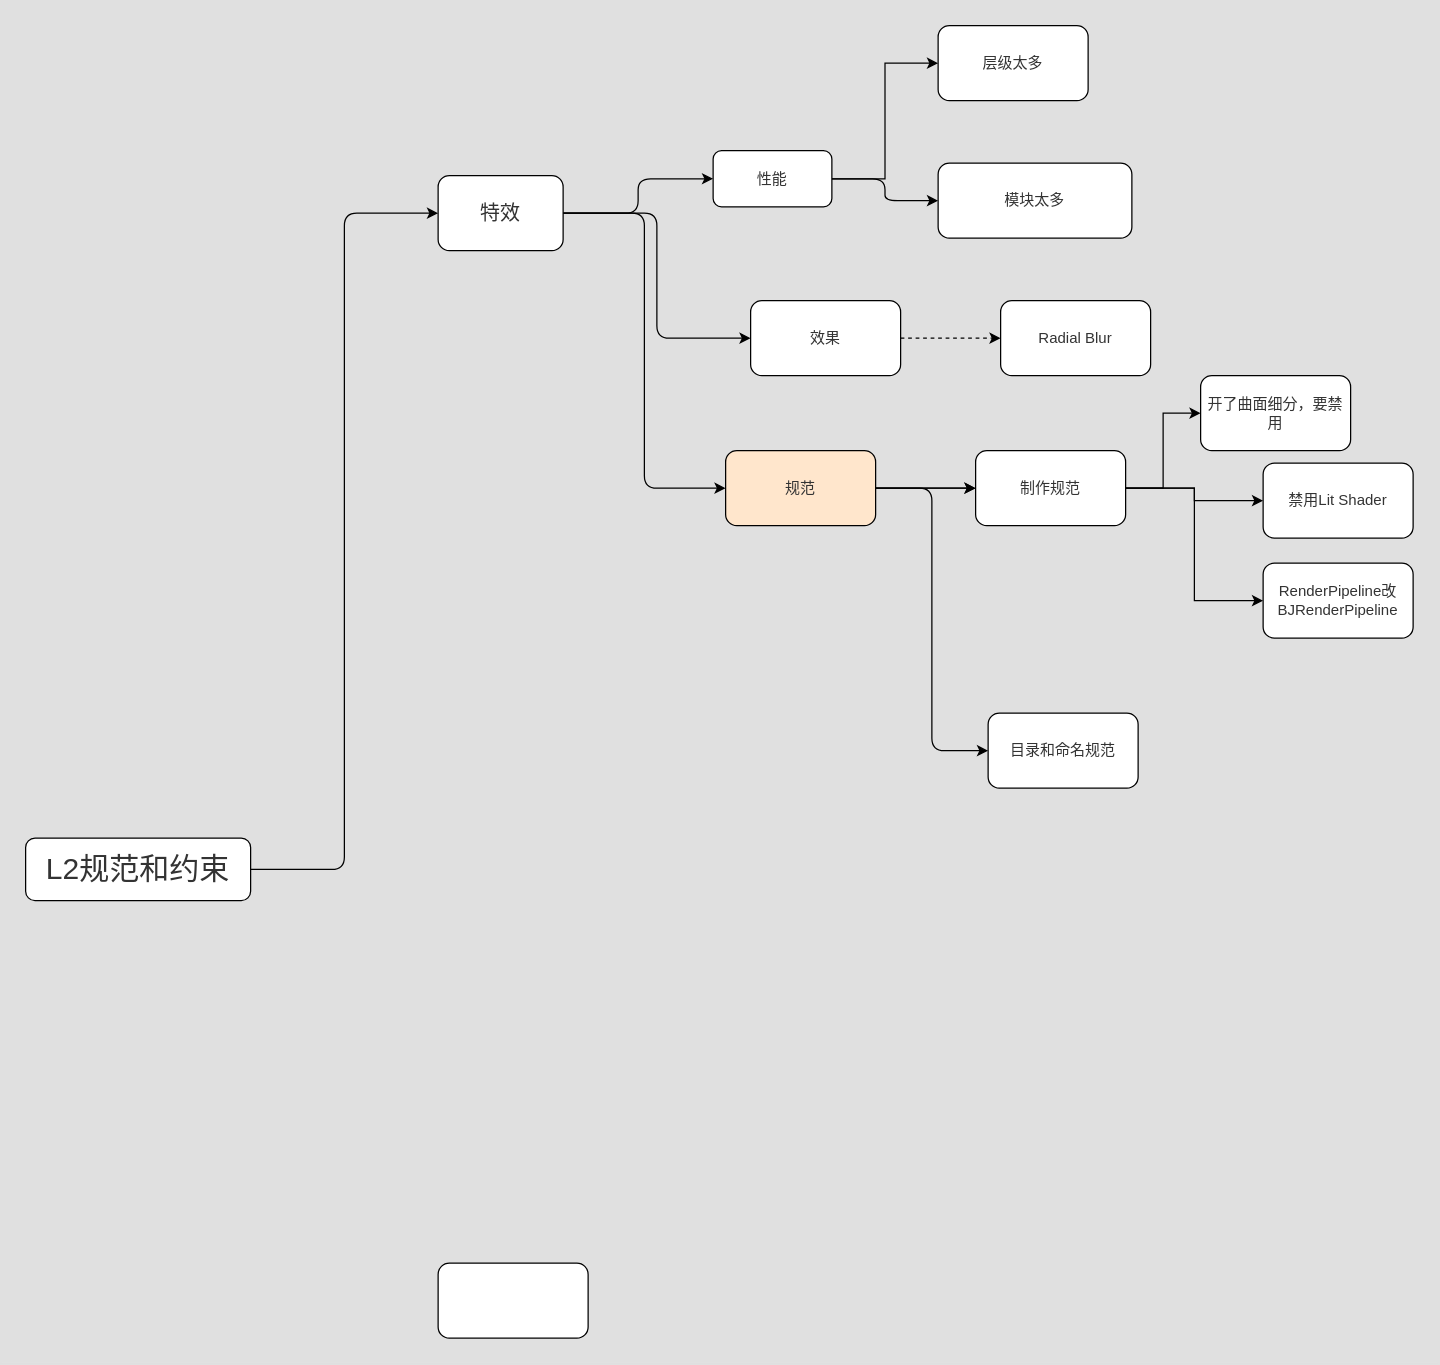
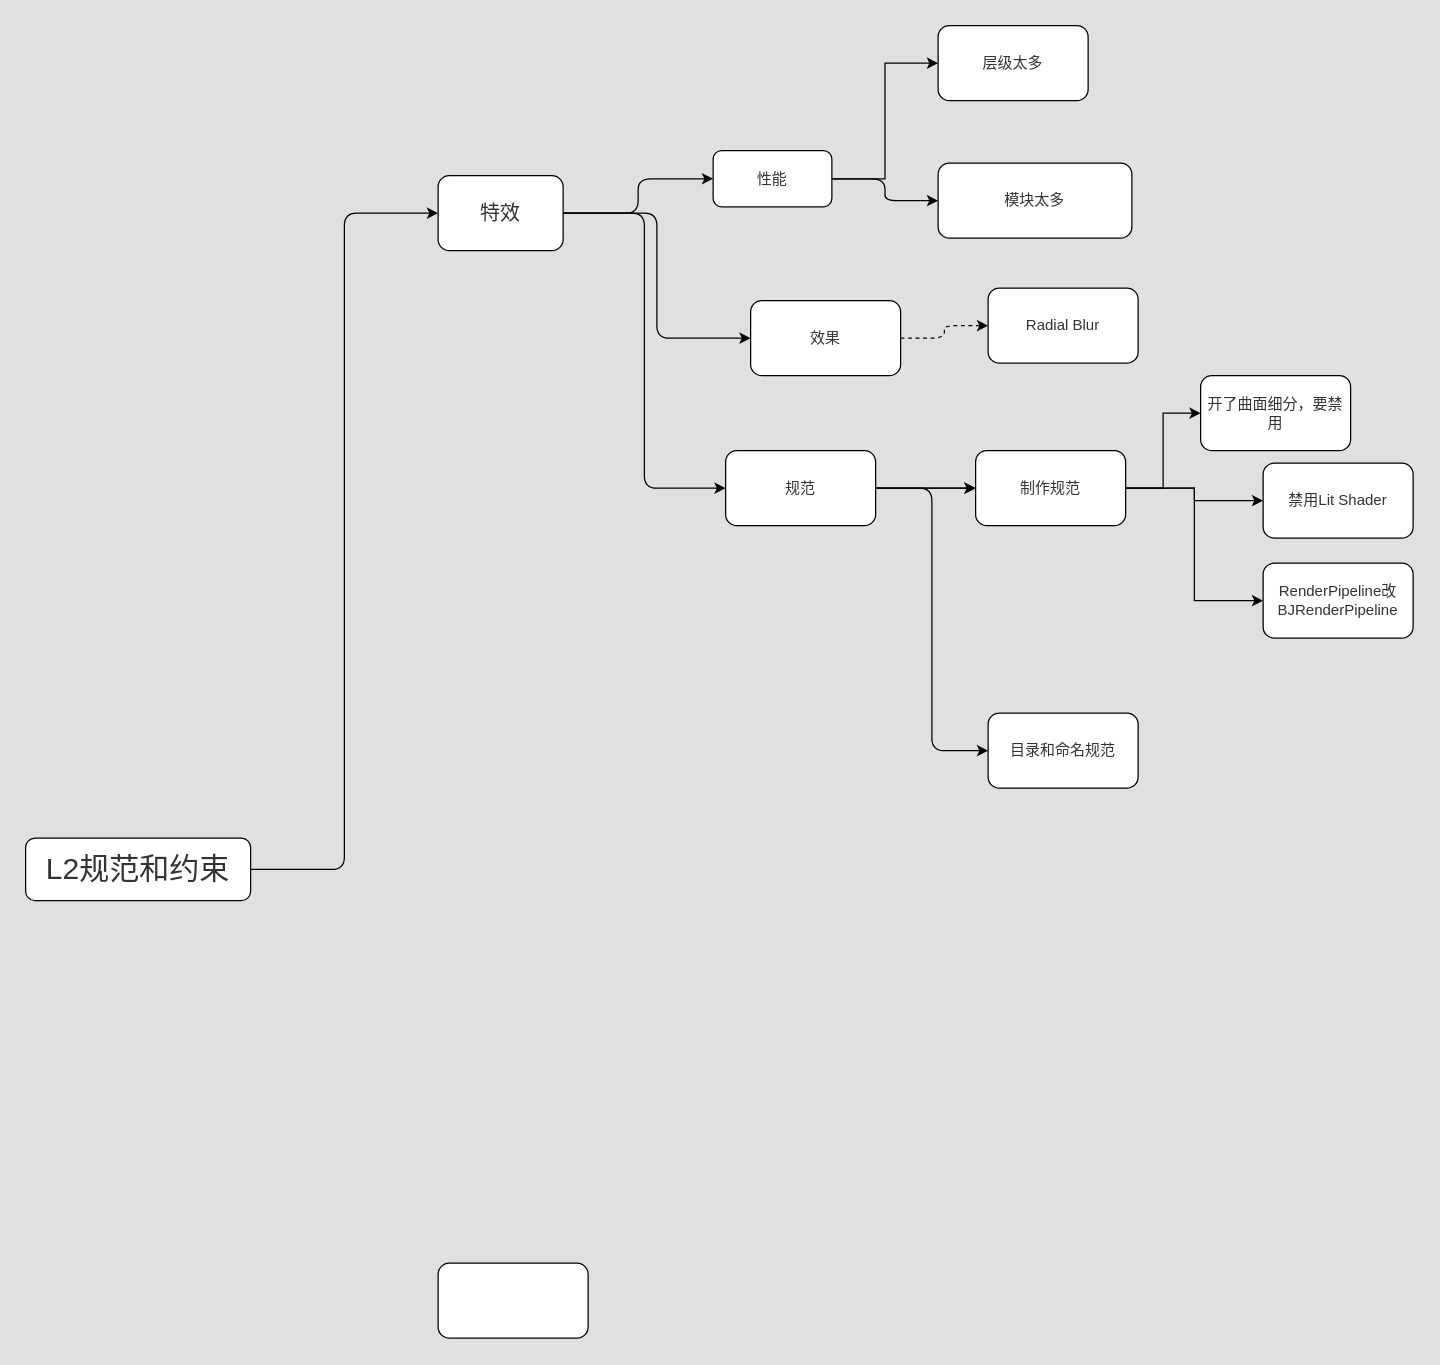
(1076, 338) -> (1063, 326)
(801, 488) -> (801, 488)
